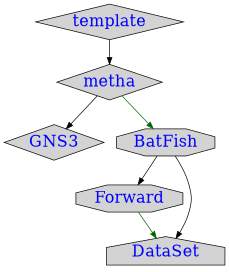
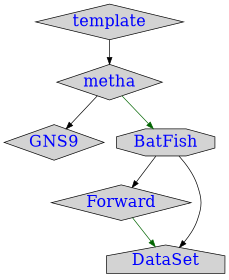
(54, 142) -> (54, 142)
(129, 199) -> (121, 203)
